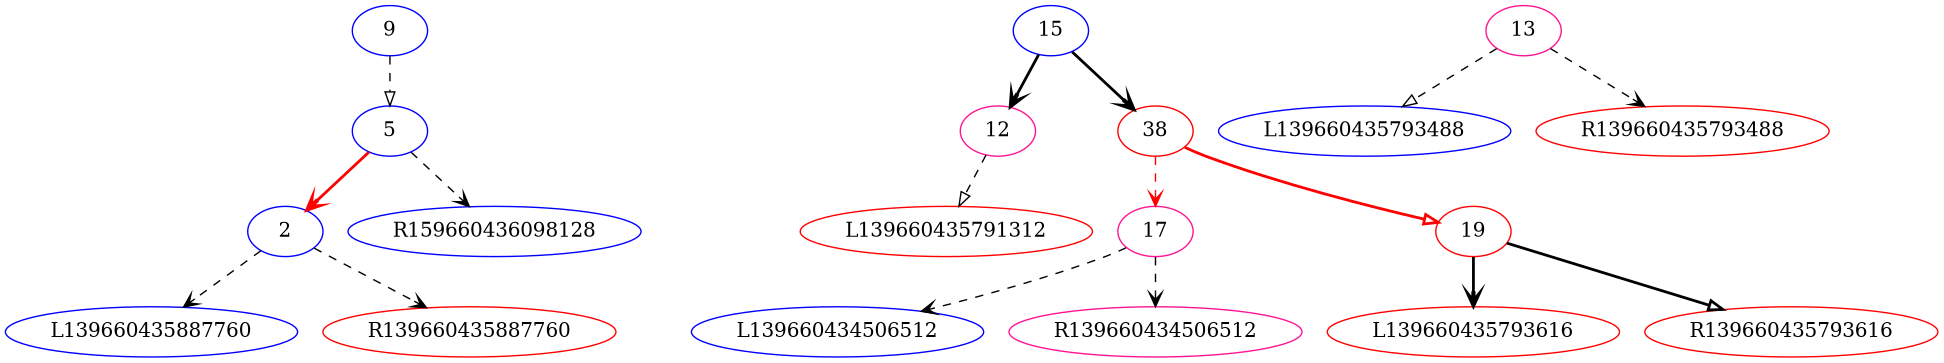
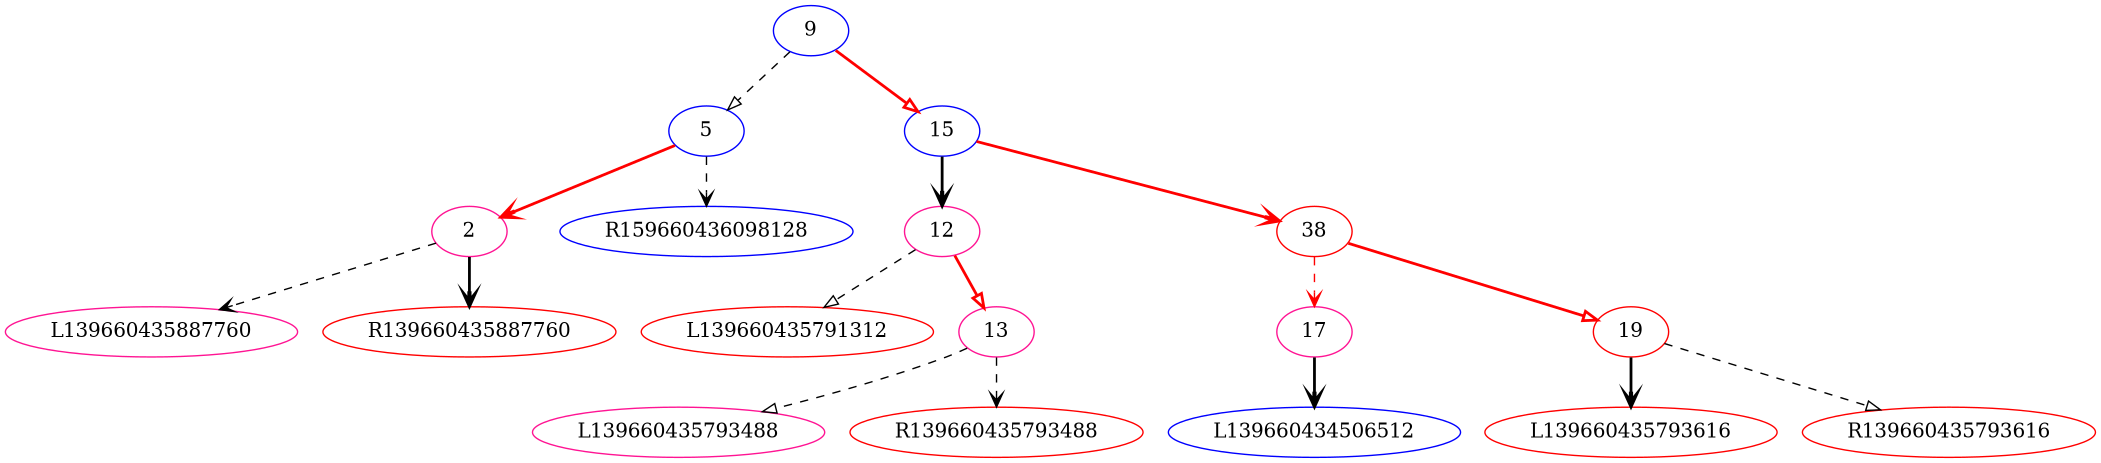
(1098, 76) -> (1121, 179)
none -> (871, 77)
(1365, 131) -> (679, 432)
(285, 231) -> (469, 231)
(1608, 274) -> (1766, 375)
(364, 275) -> (469, 275)
none -> (966, 276)
(1032, 281) -> (1314, 375)
(151, 332) -> (151, 332)
(1155, 332) -> none
